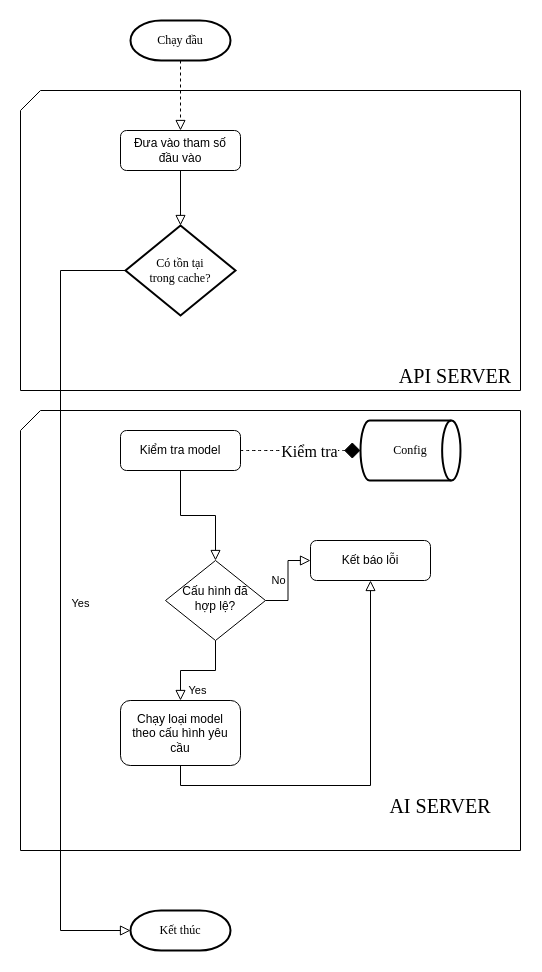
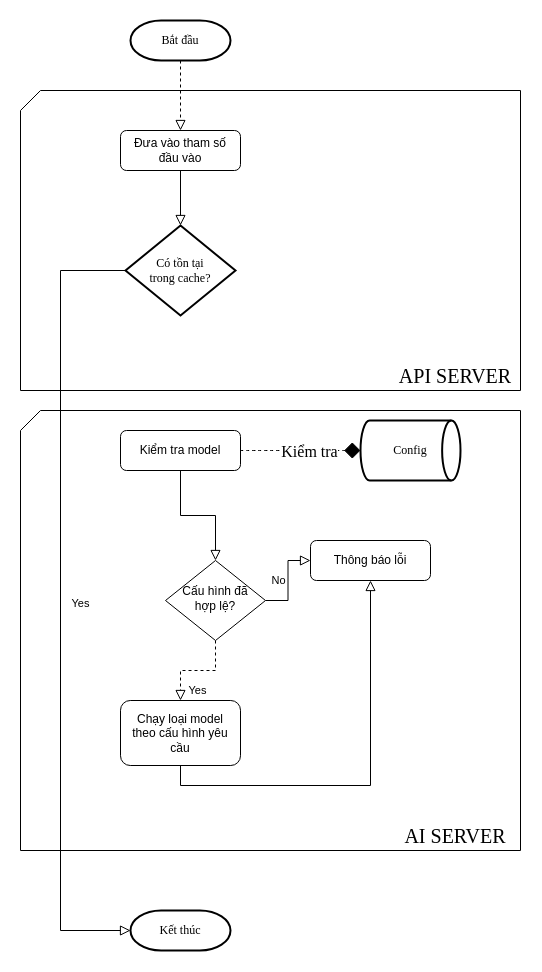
(181, 41) -> (181, 41)
(371, 561) -> (371, 561)
(204, 671) -> (204, 671)
(441, 806) -> (456, 836)
